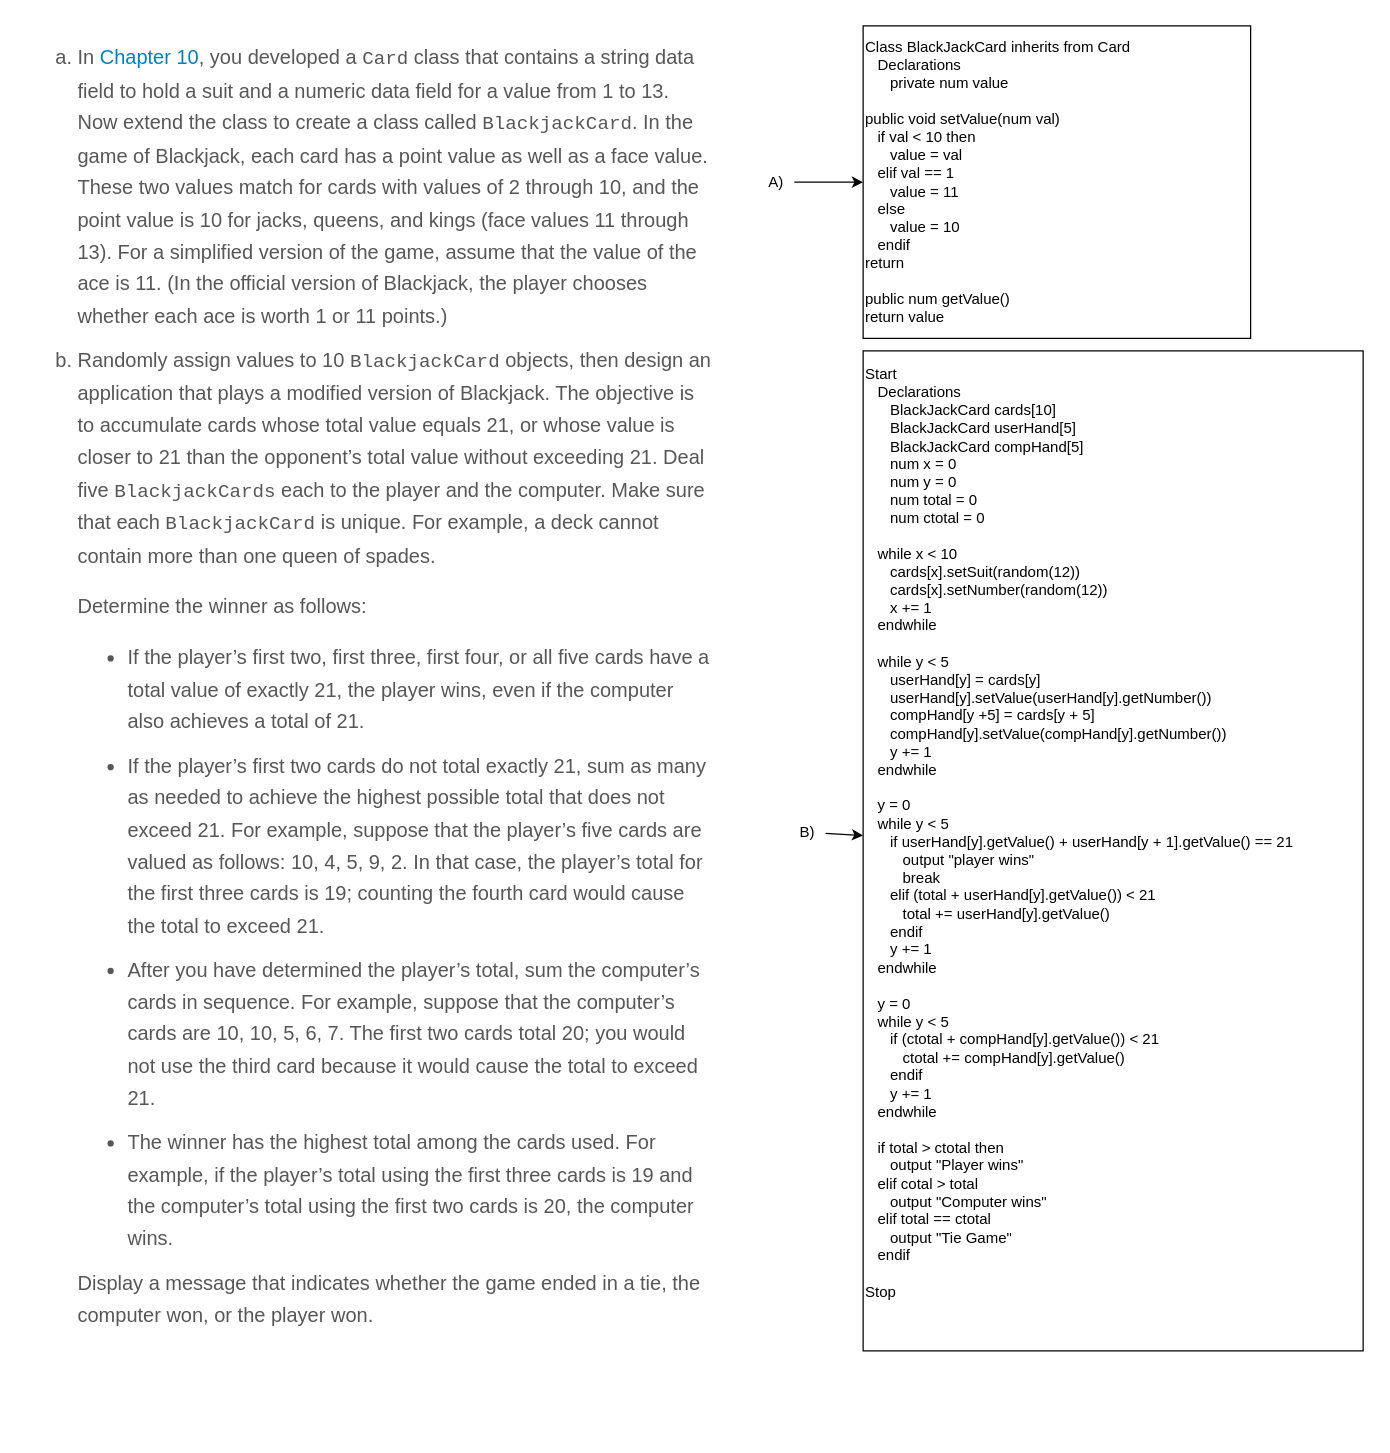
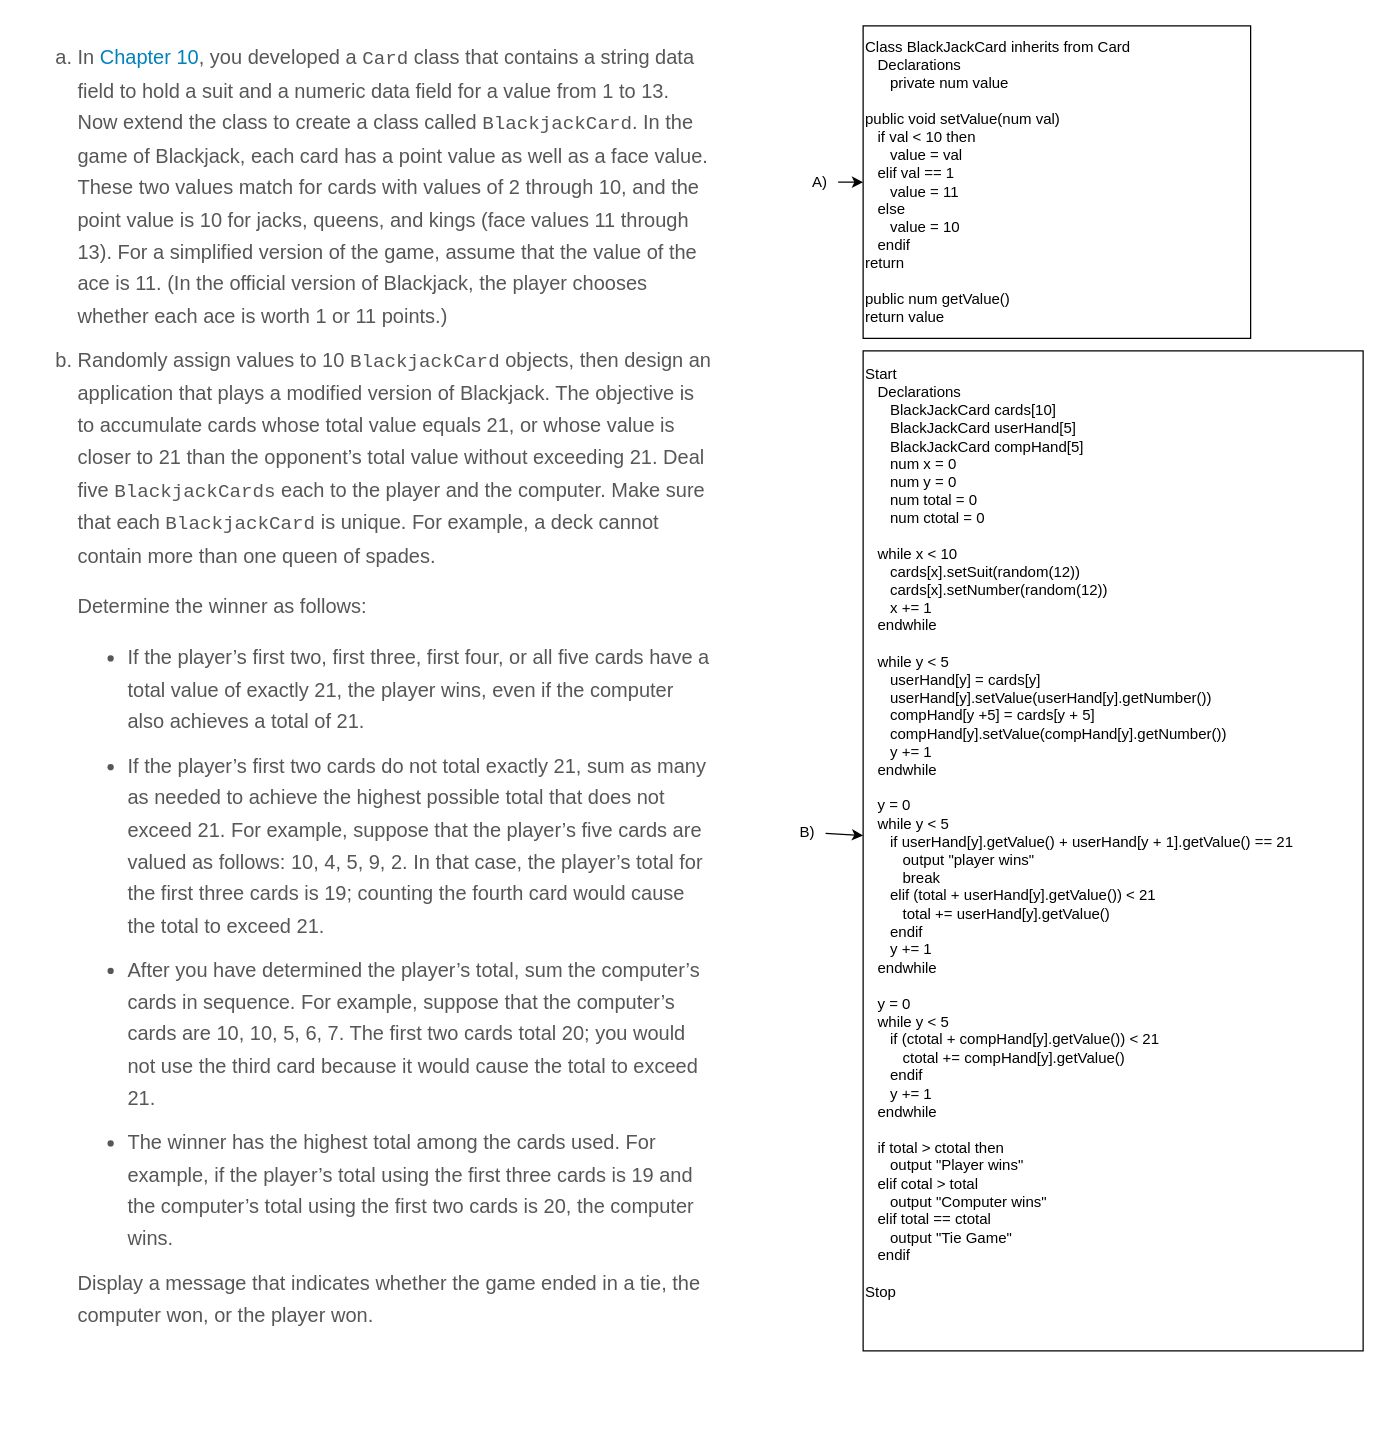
(776, 182) -> (819, 182)
